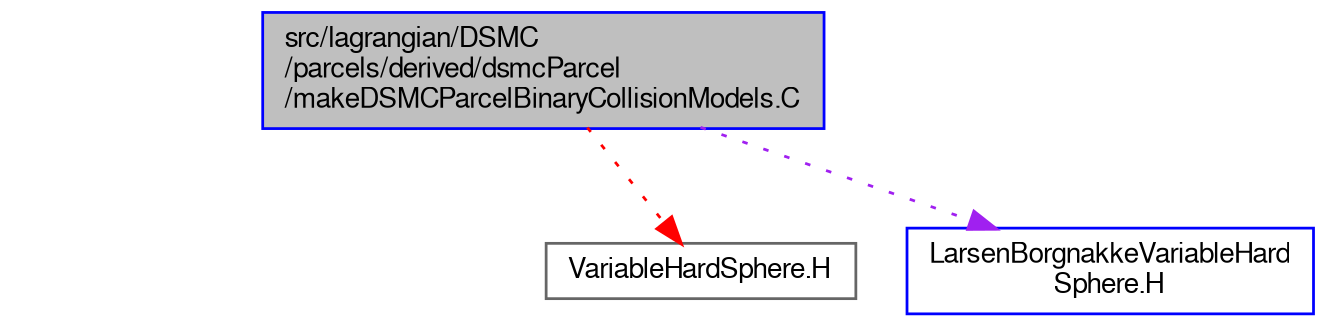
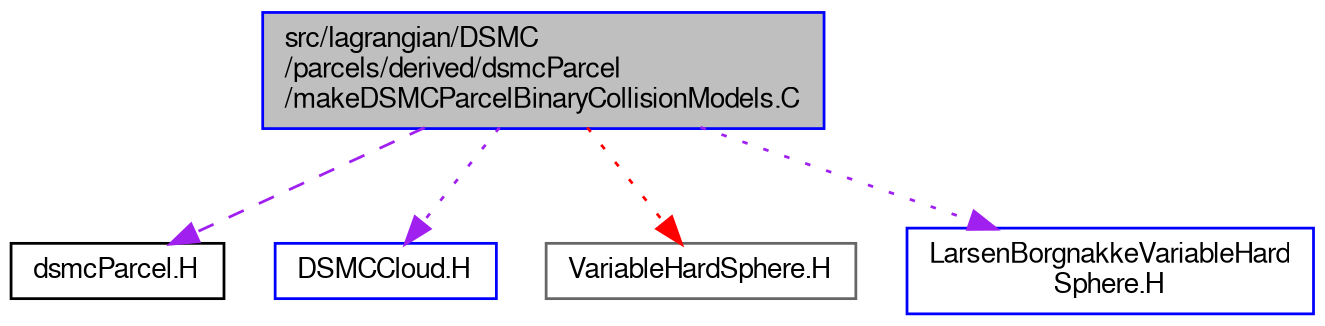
none -> (118, 271)
none -> (386, 271)
